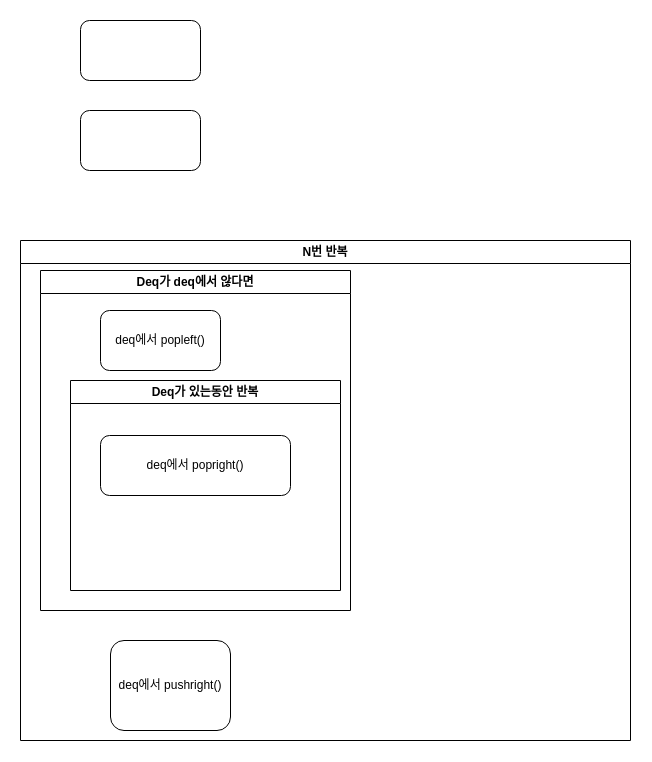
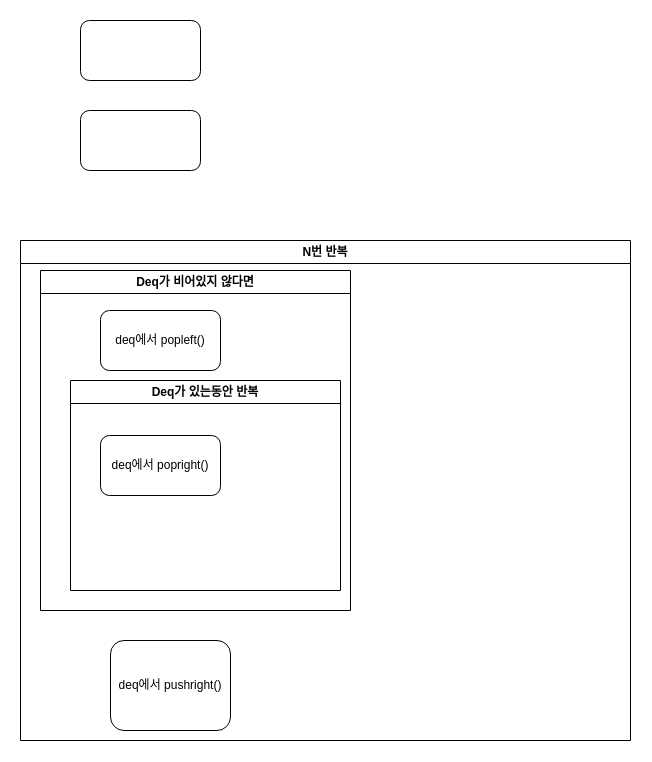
(196, 283) -> (196, 283)
(196, 466) -> (161, 466)
